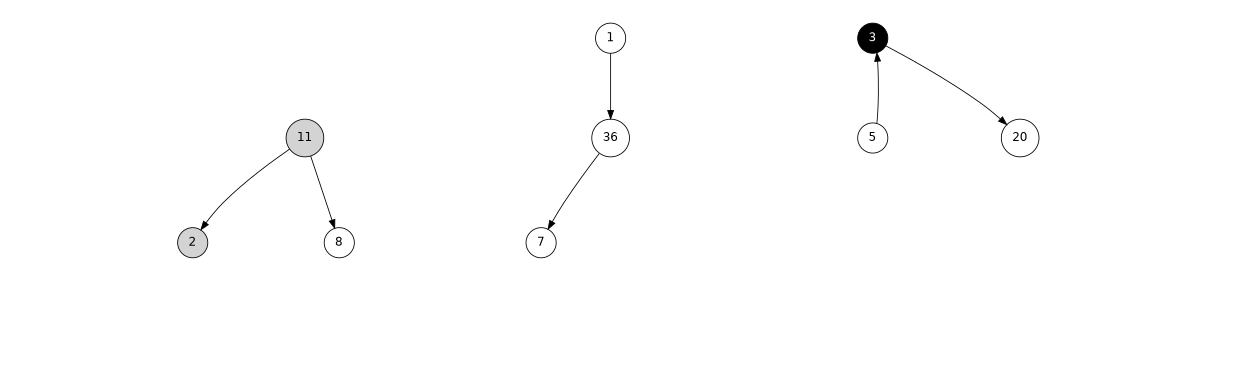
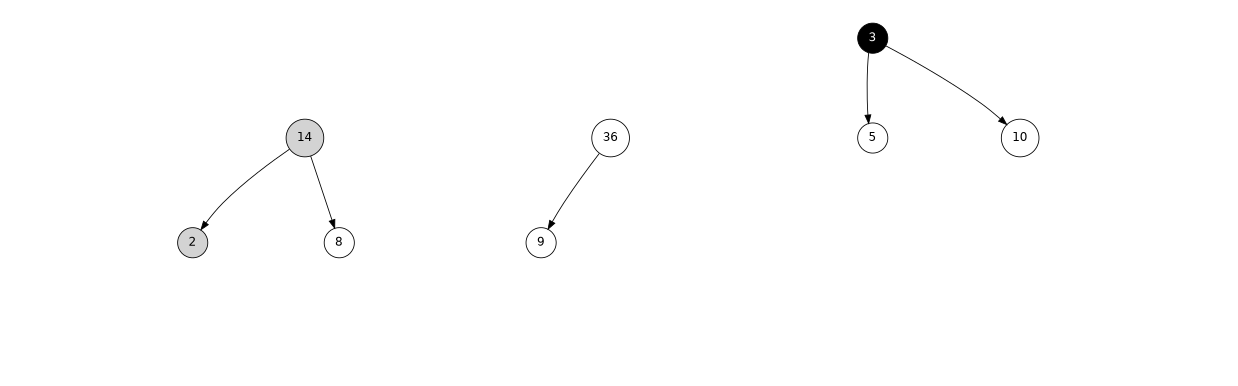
(611, 38) -> none
(878, 92) -> (867, 84)
(305, 138) -> (305, 138)
(1020, 138) -> (1020, 138)
(541, 243) -> (541, 243)
